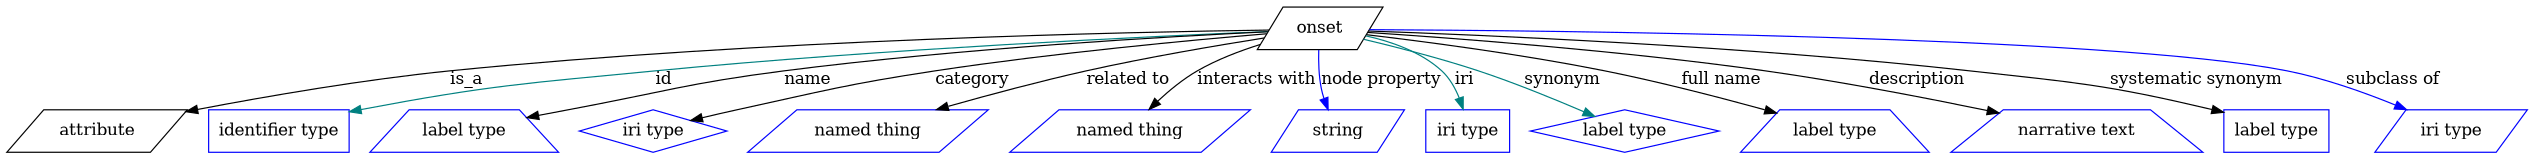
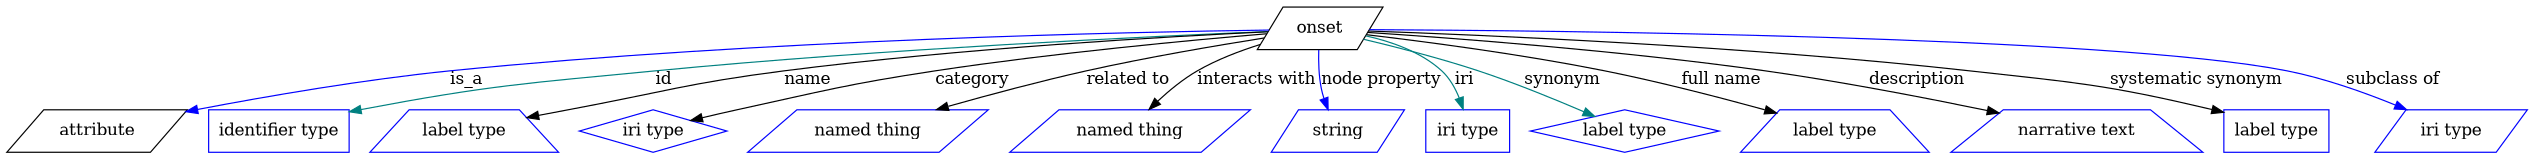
(732, 49) -> (732, 49)
